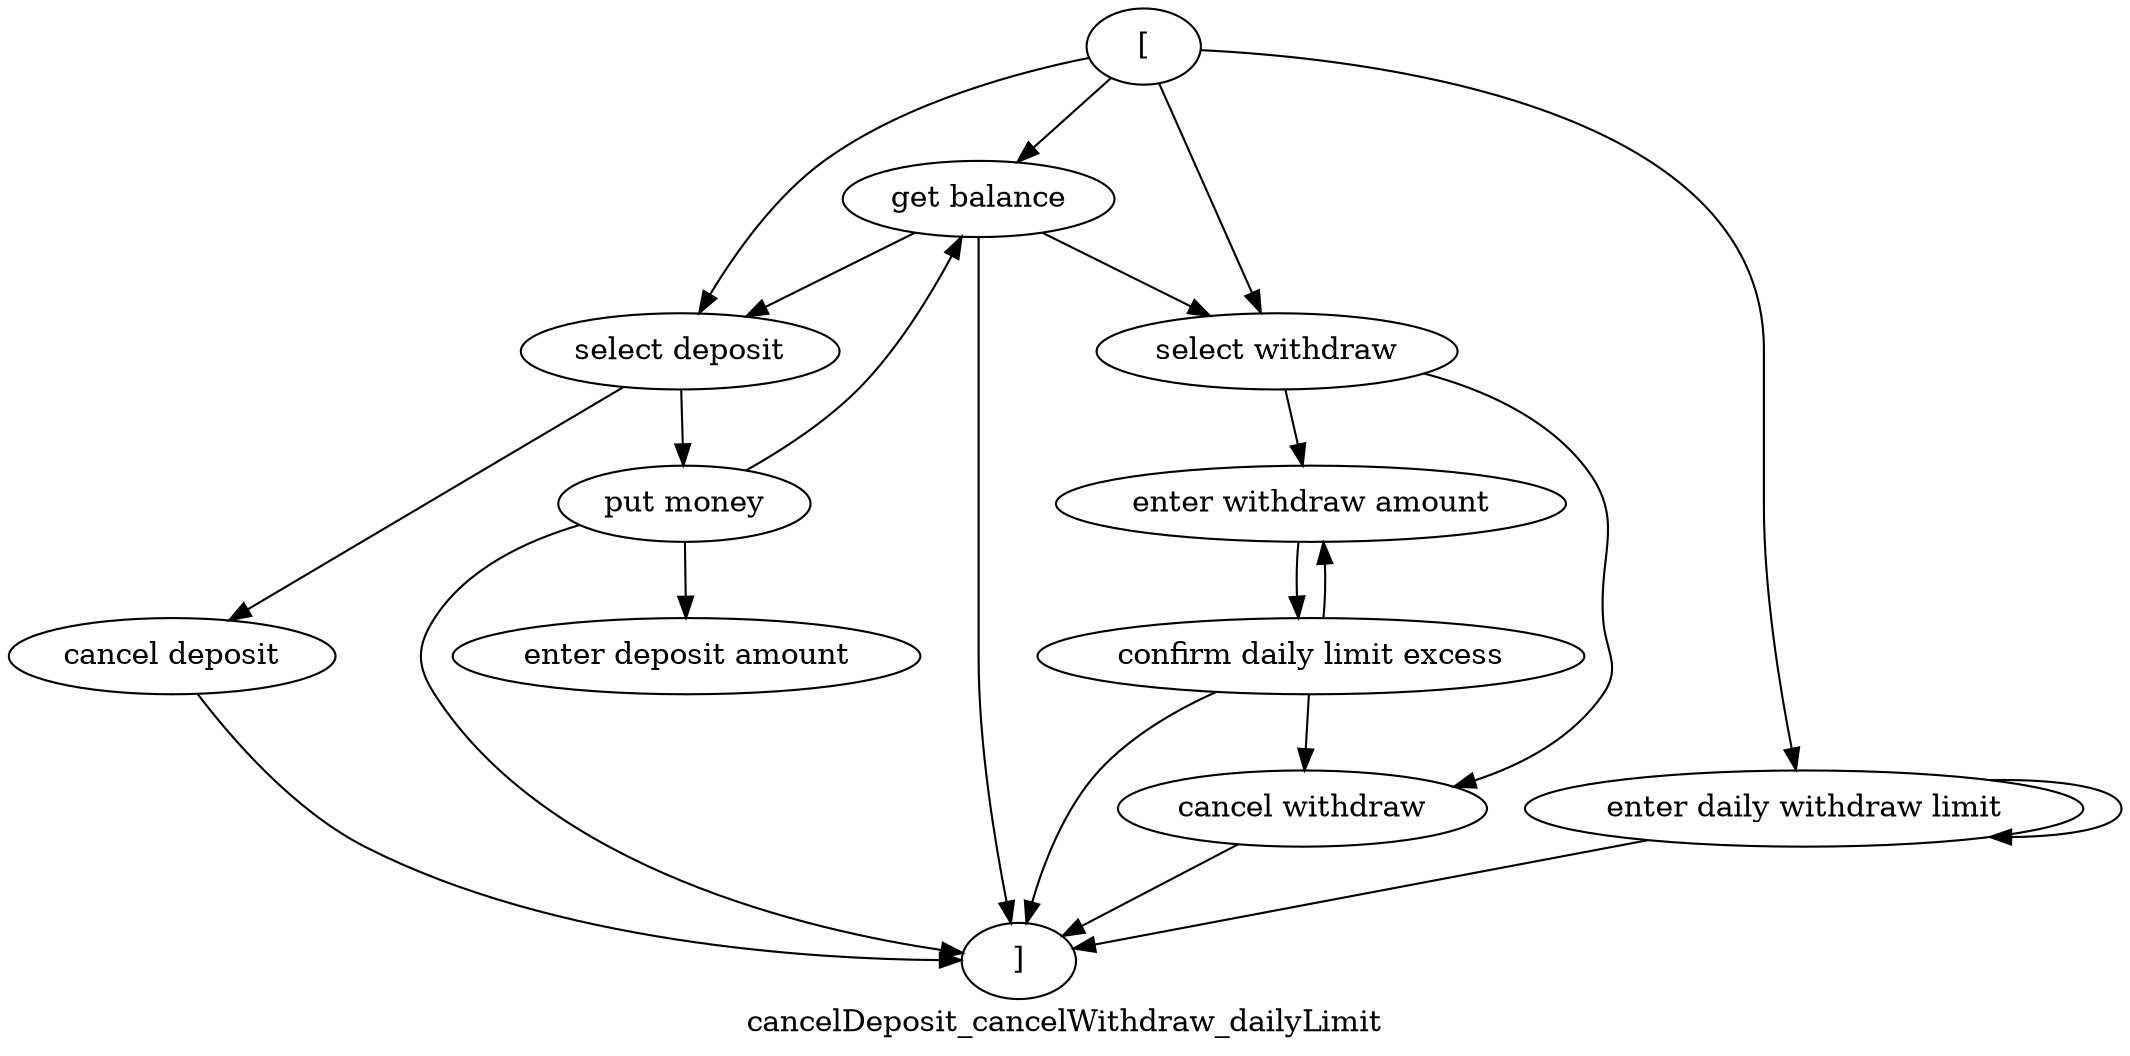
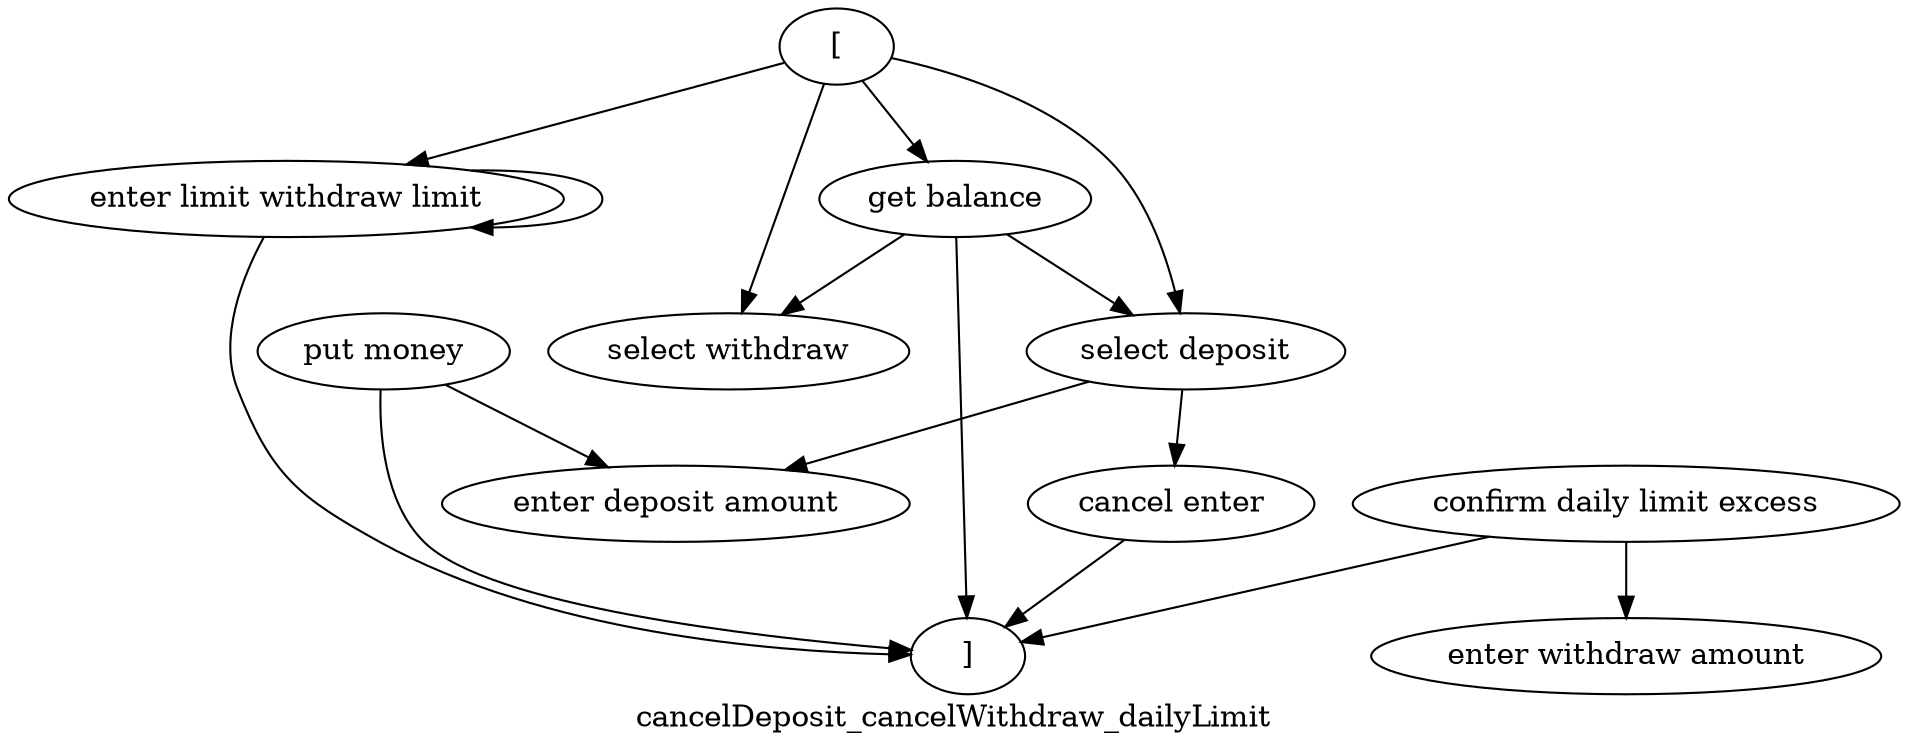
(867, 380) -> none
(682, 417) -> (947, 423)
(1292, 417) -> none
(1297, 570) -> none
(172, 656) -> (1171, 504)
(1302, 809) -> none
(1804, 809) -> (286, 199)
